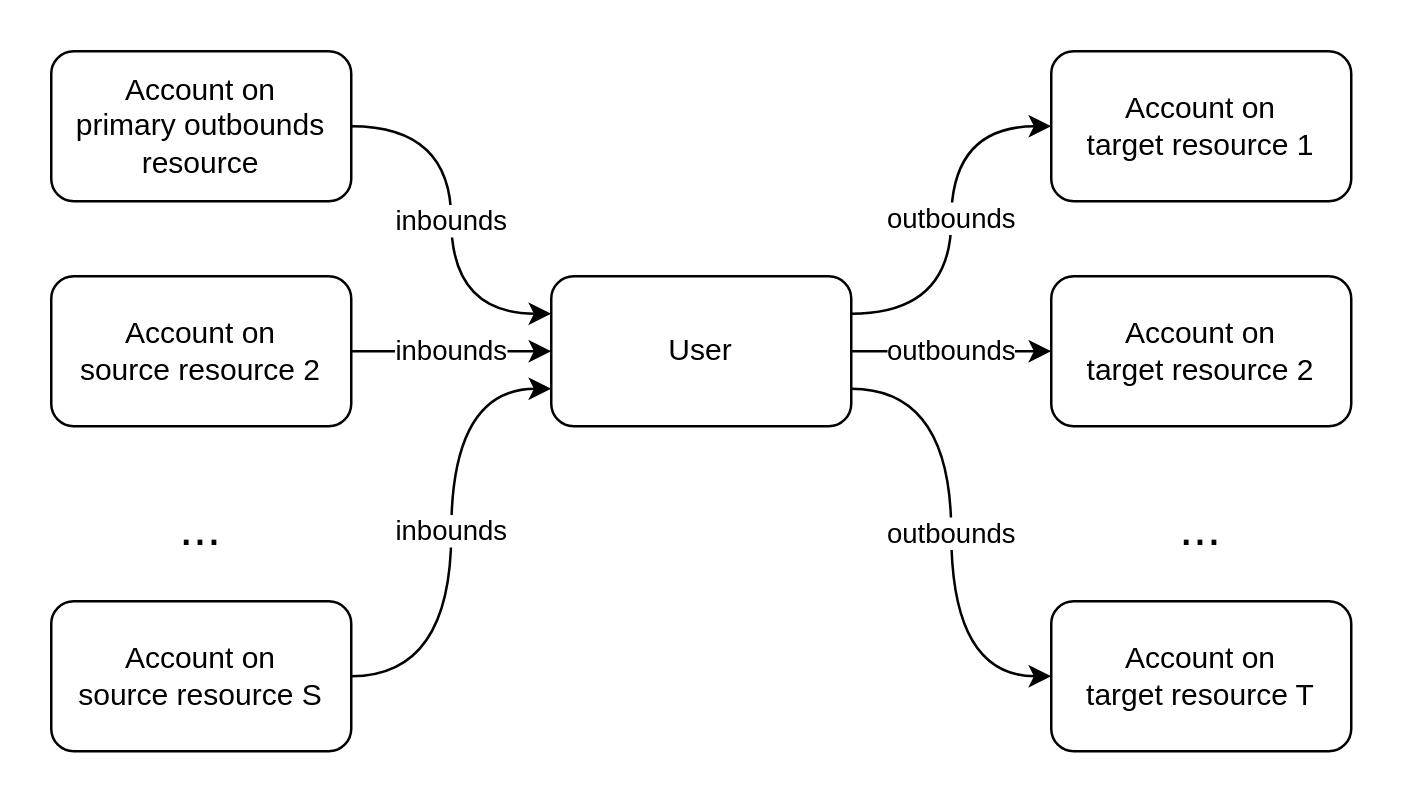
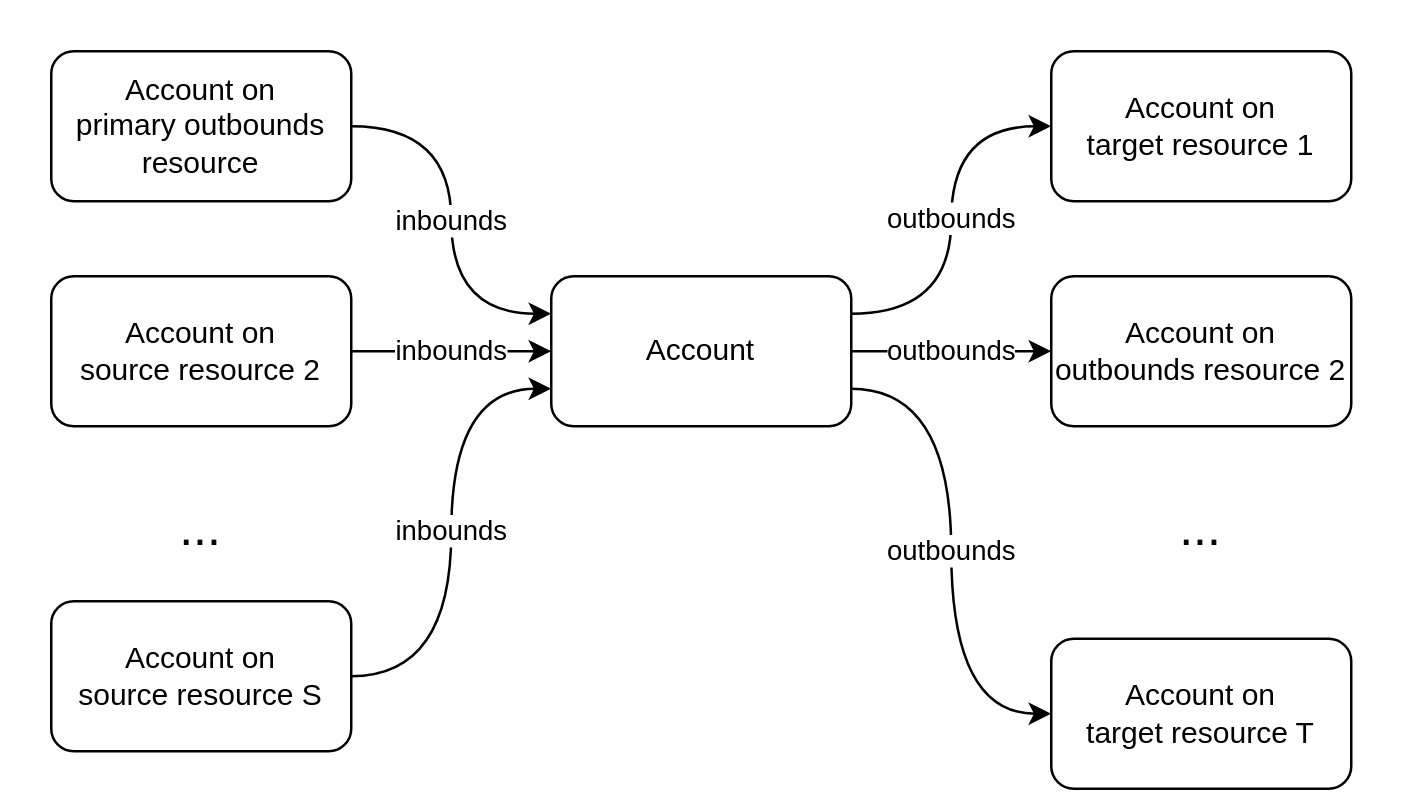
(701, 351) -> (701, 351)
(1201, 351) -> (1201, 351)
(1201, 676) -> (1201, 714)
